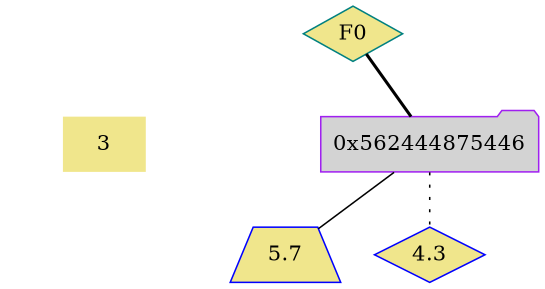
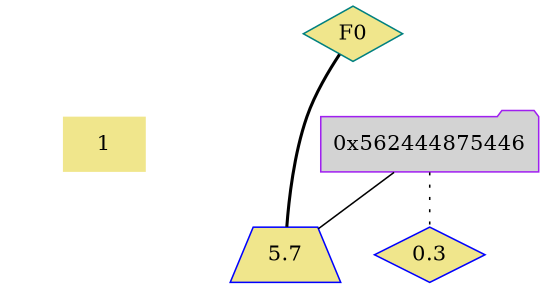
(389, 85) -> (301, 137)
(104, 144) -> (104, 144)
(430, 255) -> (430, 255)
